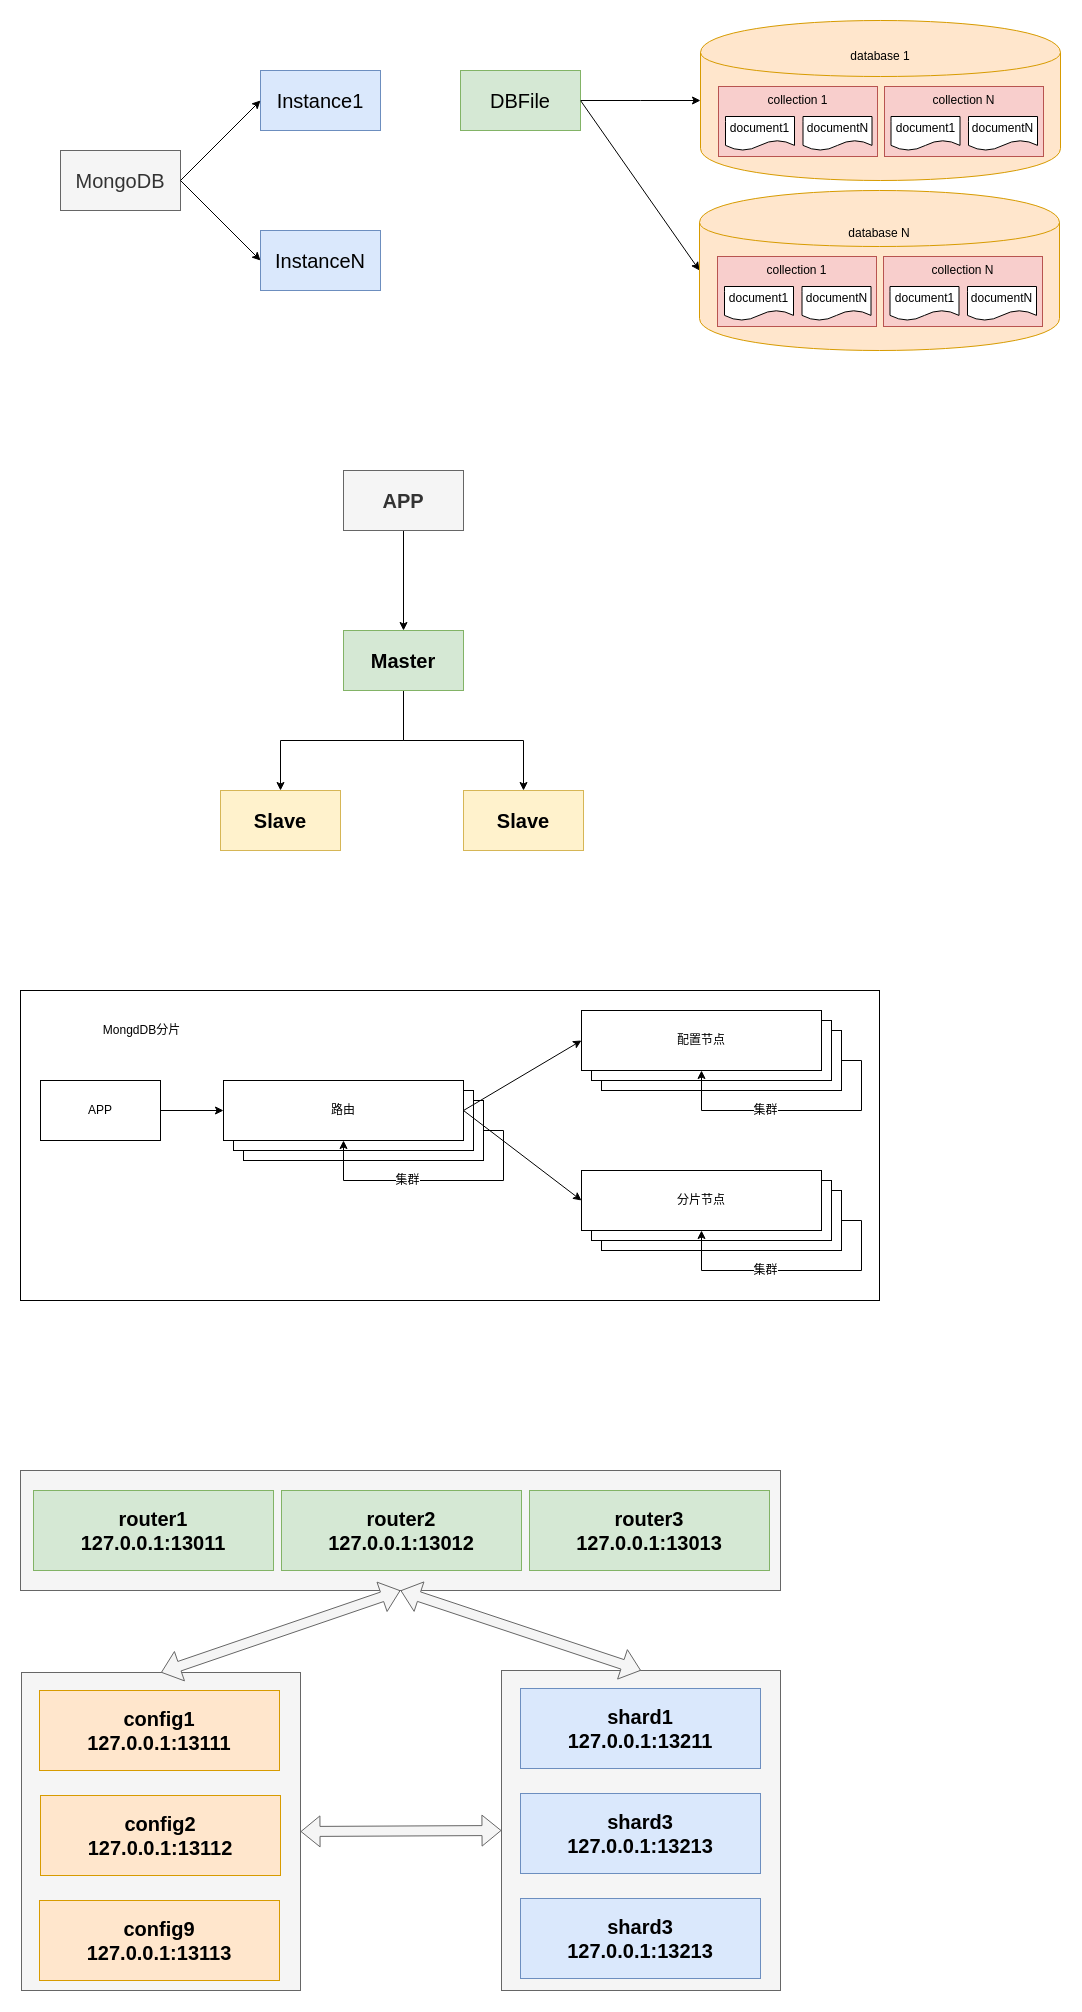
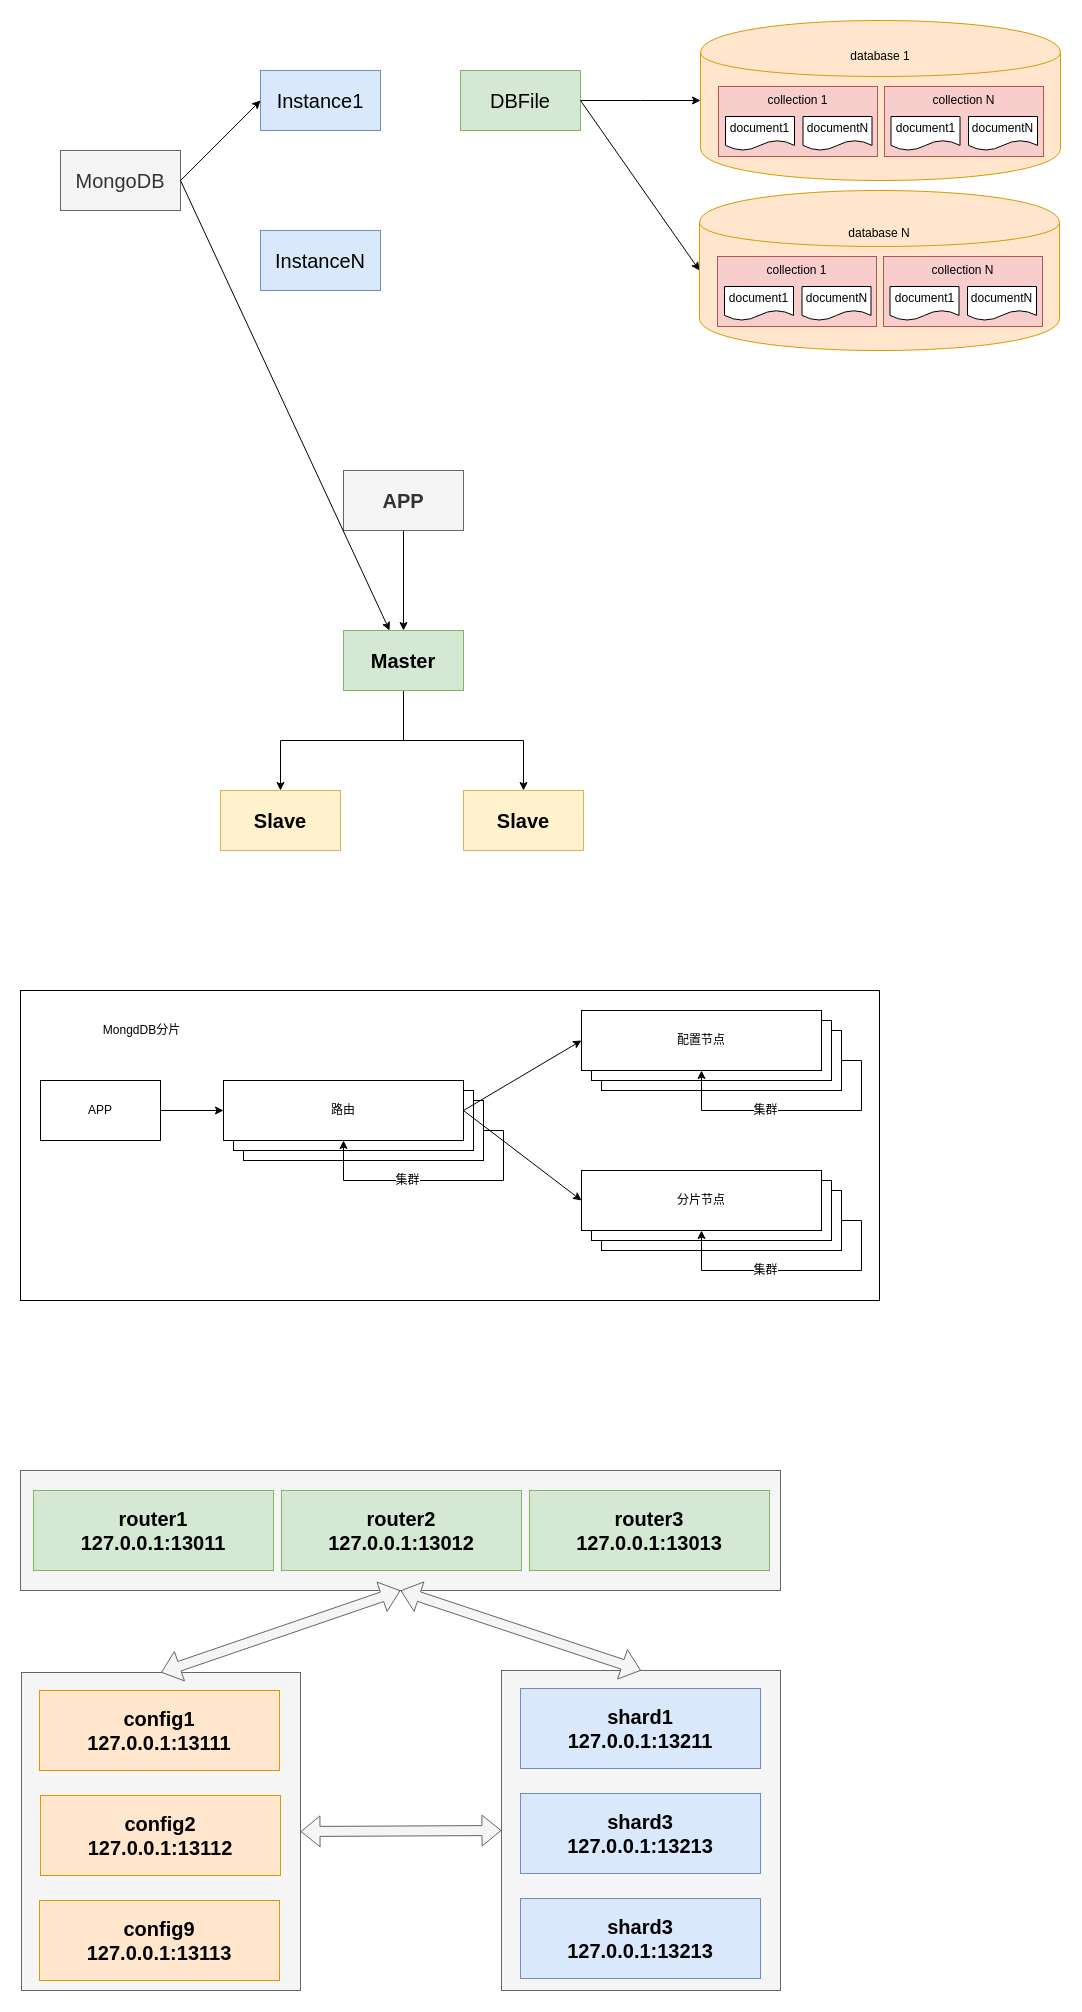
(219, 219) -> (284, 403)
